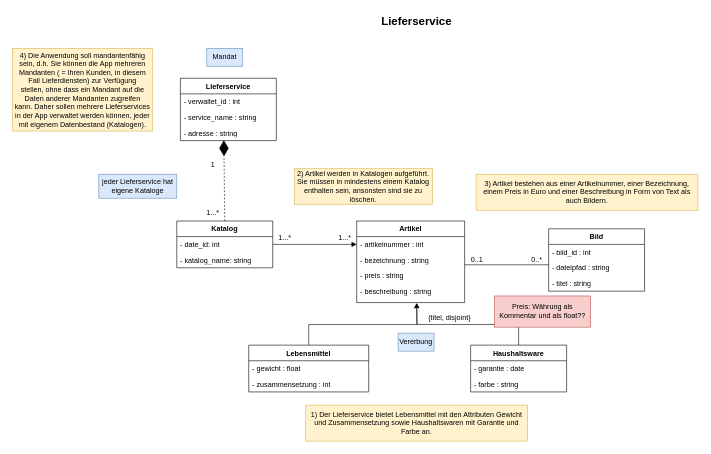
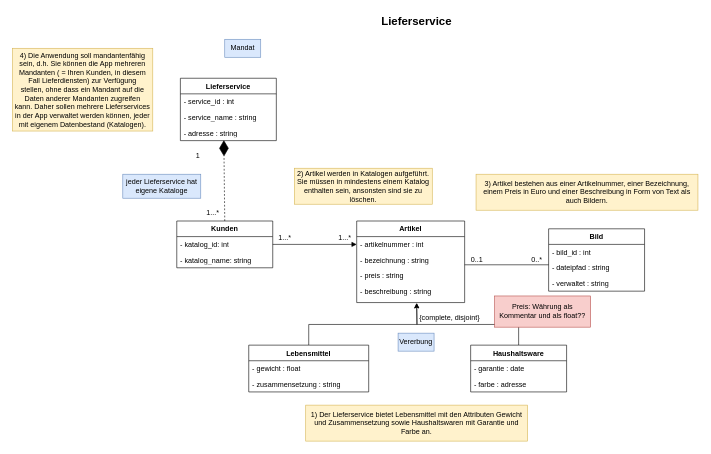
(225, 57) -> (243, 48)
(218, 102) -> (214, 102)
(213, 165) -> (198, 156)
(138, 186) -> (162, 186)
(225, 230) -> (225, 230)
(204, 245) -> (209, 245)
(578, 284) -> (587, 284)
(450, 318) -> (450, 318)
(294, 385) -> (300, 385)
(502, 385) -> (505, 385)
